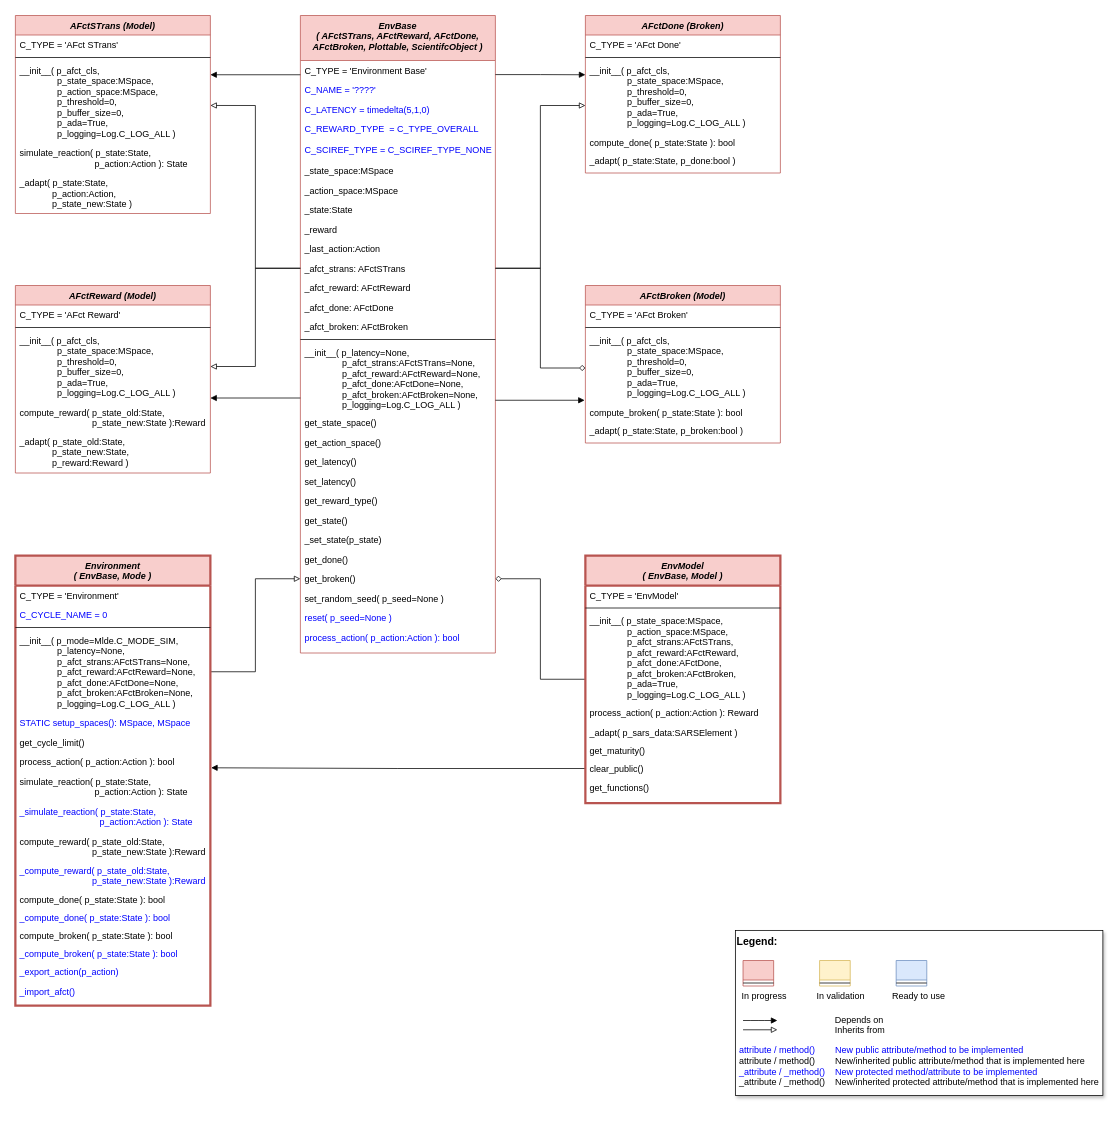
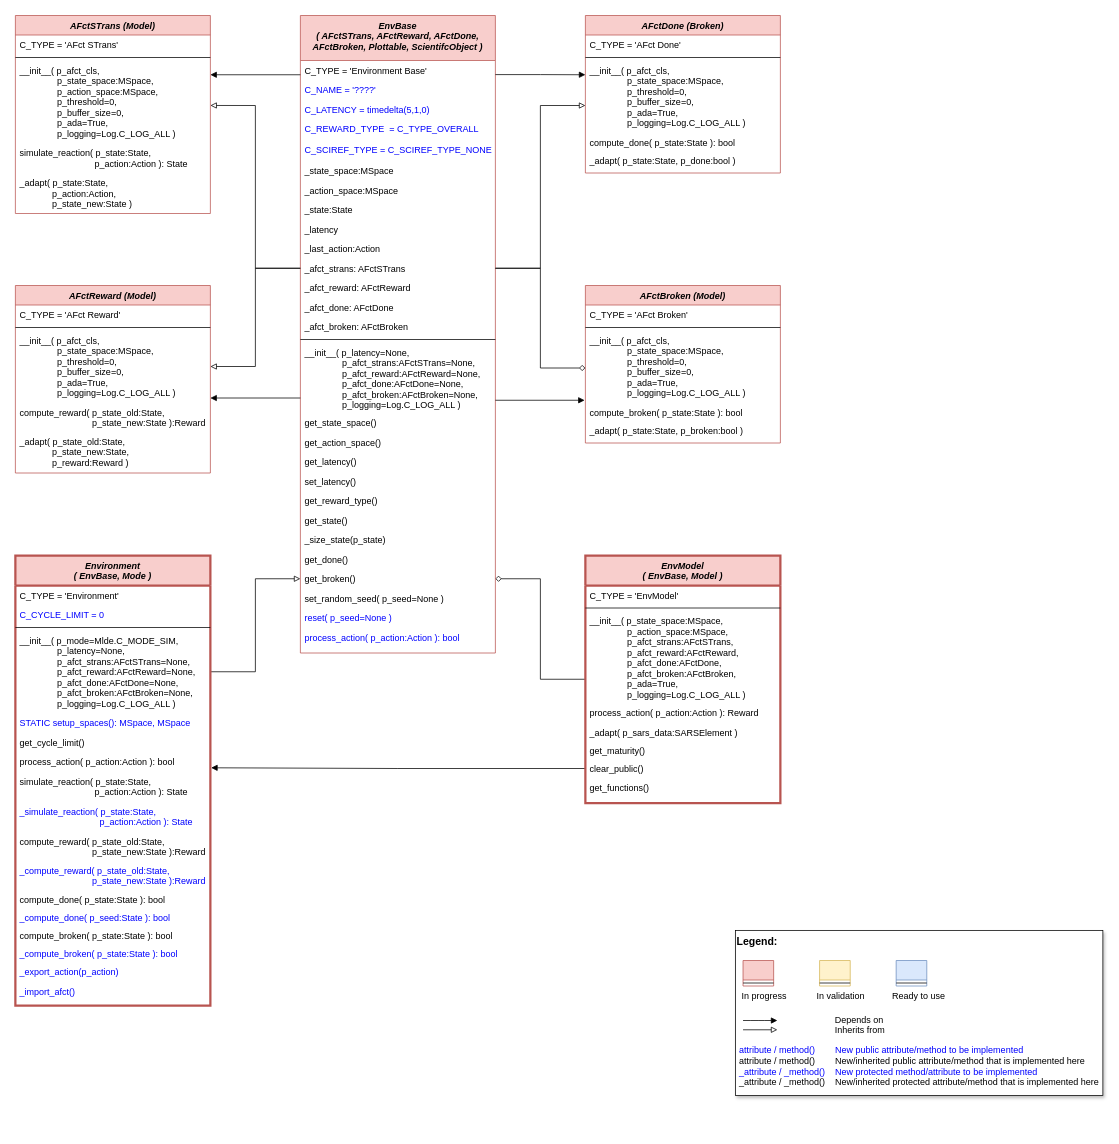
(322, 230) -> (323, 230)
(352, 540) -> (354, 540)
(57, 615) -> (60, 615)
(103, 918) -> (101, 918)
